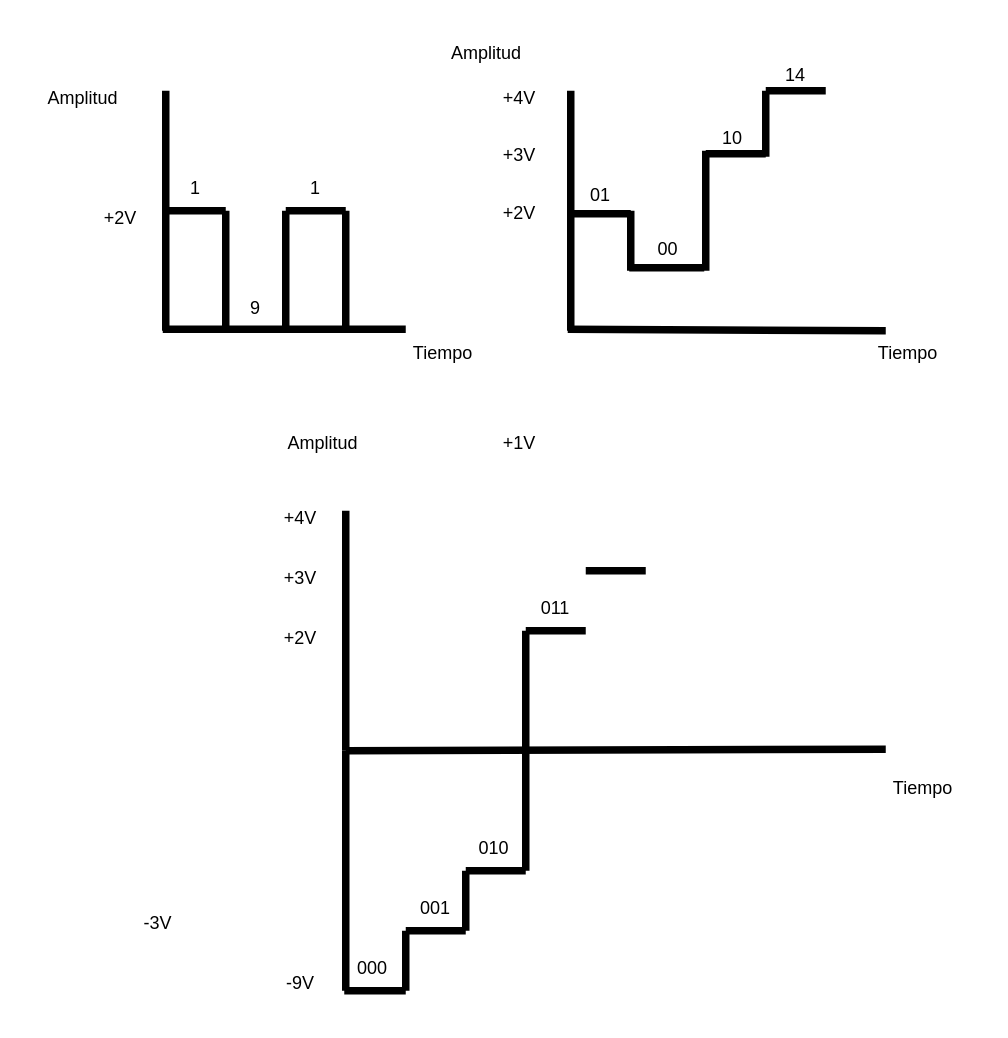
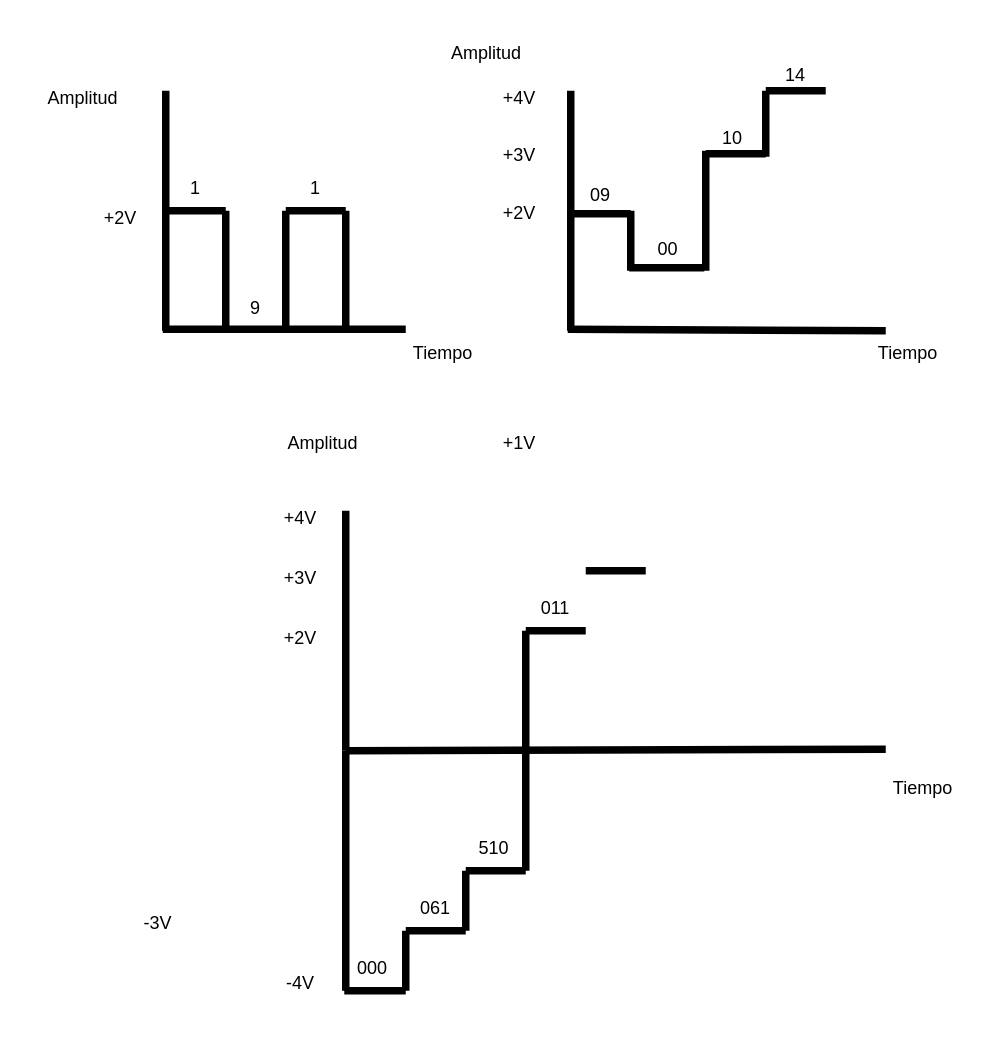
(601, 196) -> (601, 196)
(494, 848) -> (494, 848)
(436, 908) -> (436, 908)
(301, 983) -> (301, 983)
